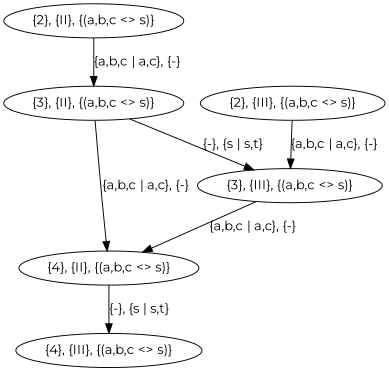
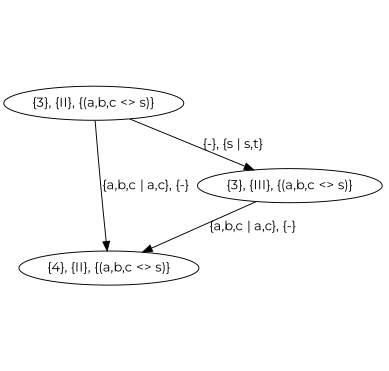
(94, 21) -> none
(293, 103) -> none
(109, 350) -> none
